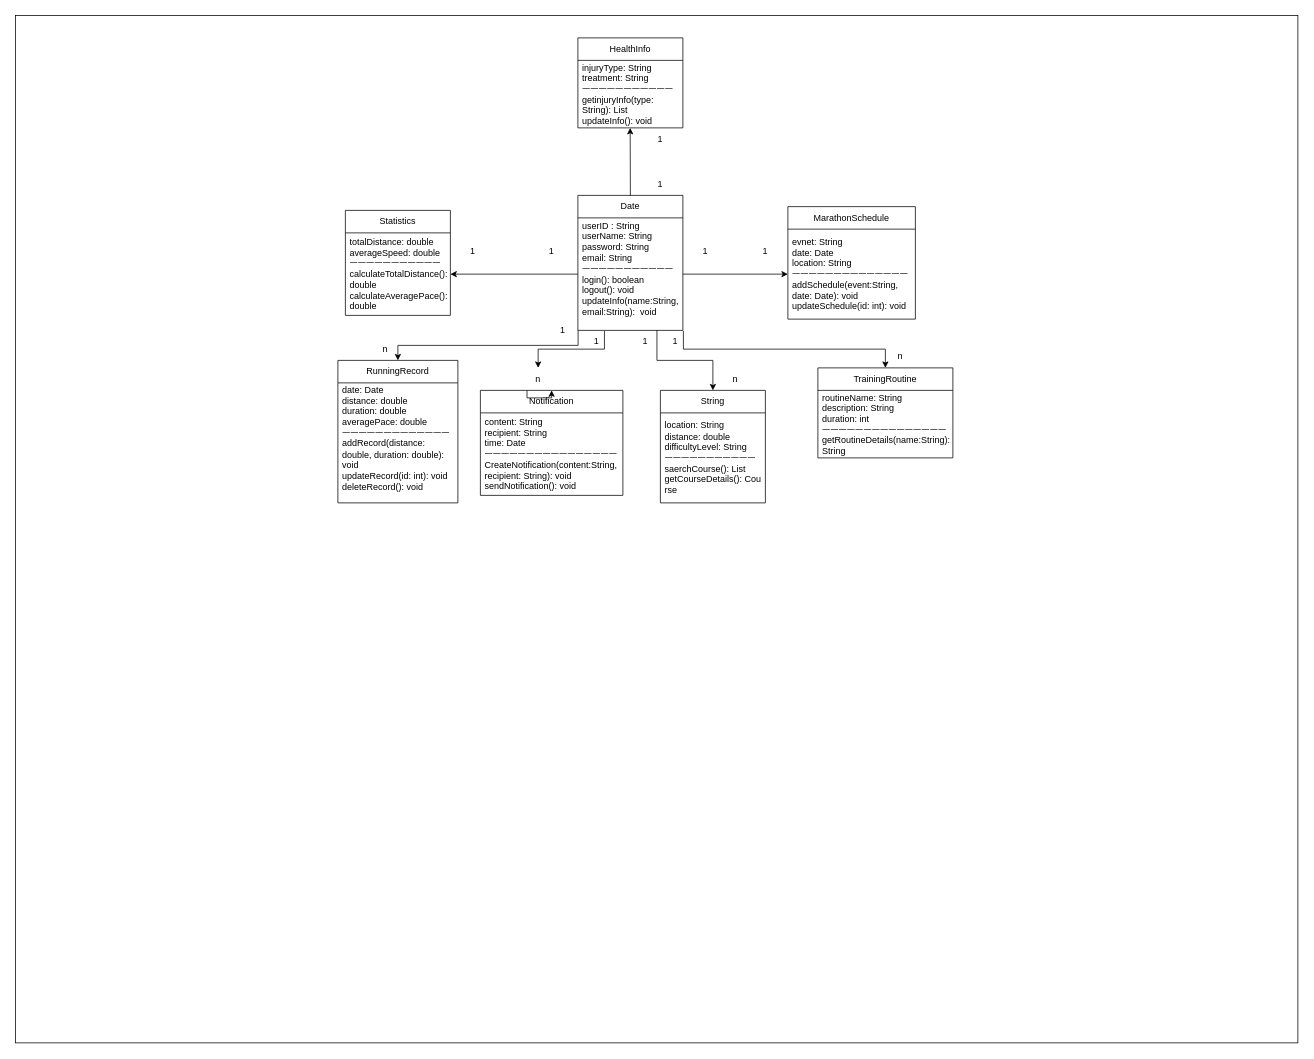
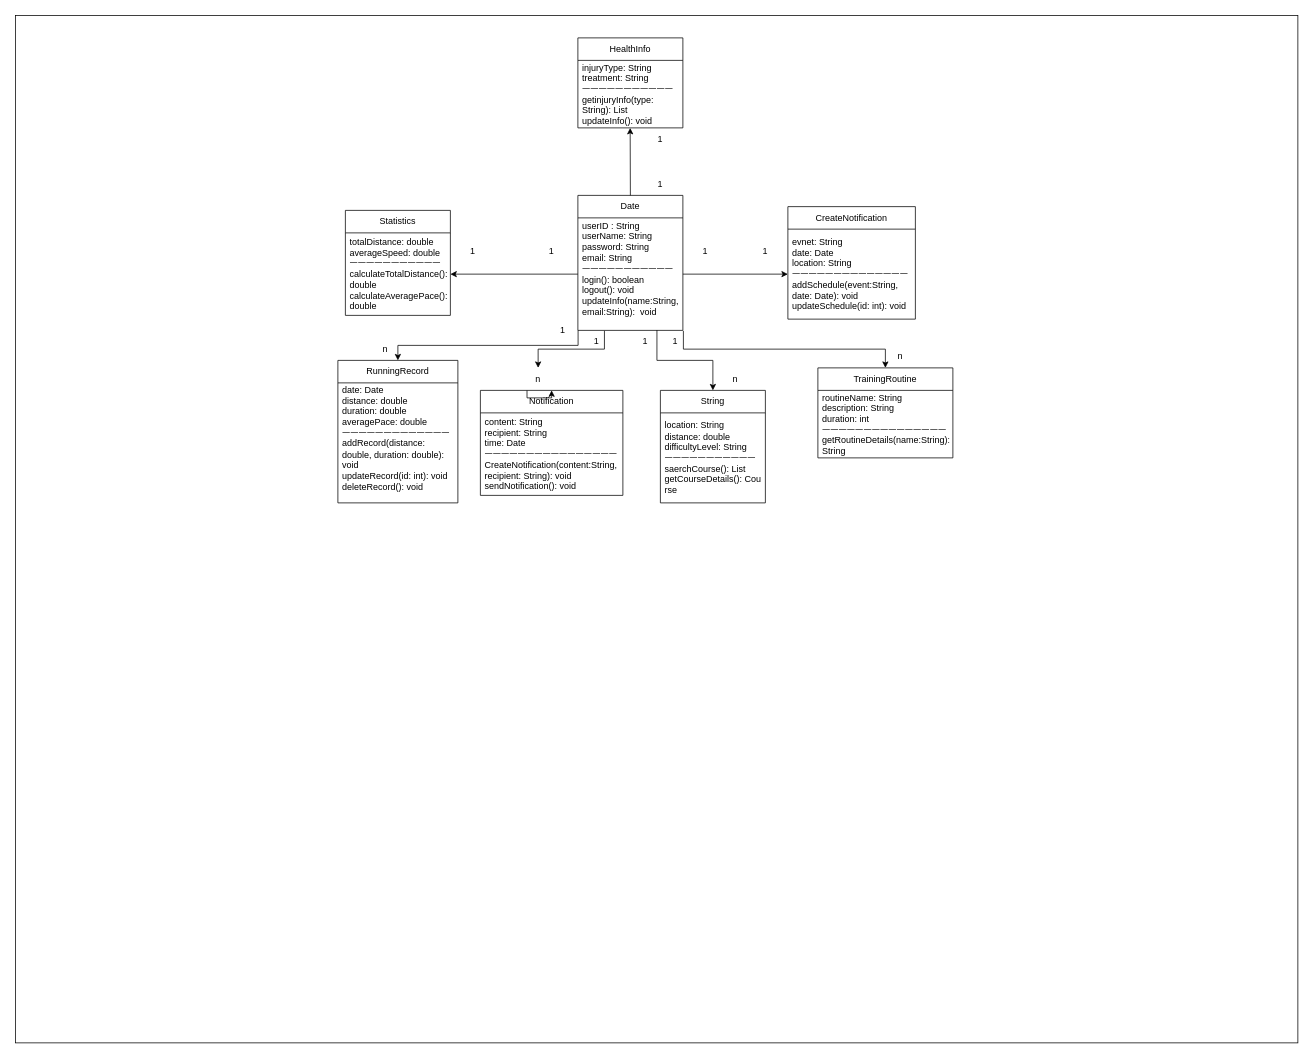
(852, 218) -> (852, 218)
